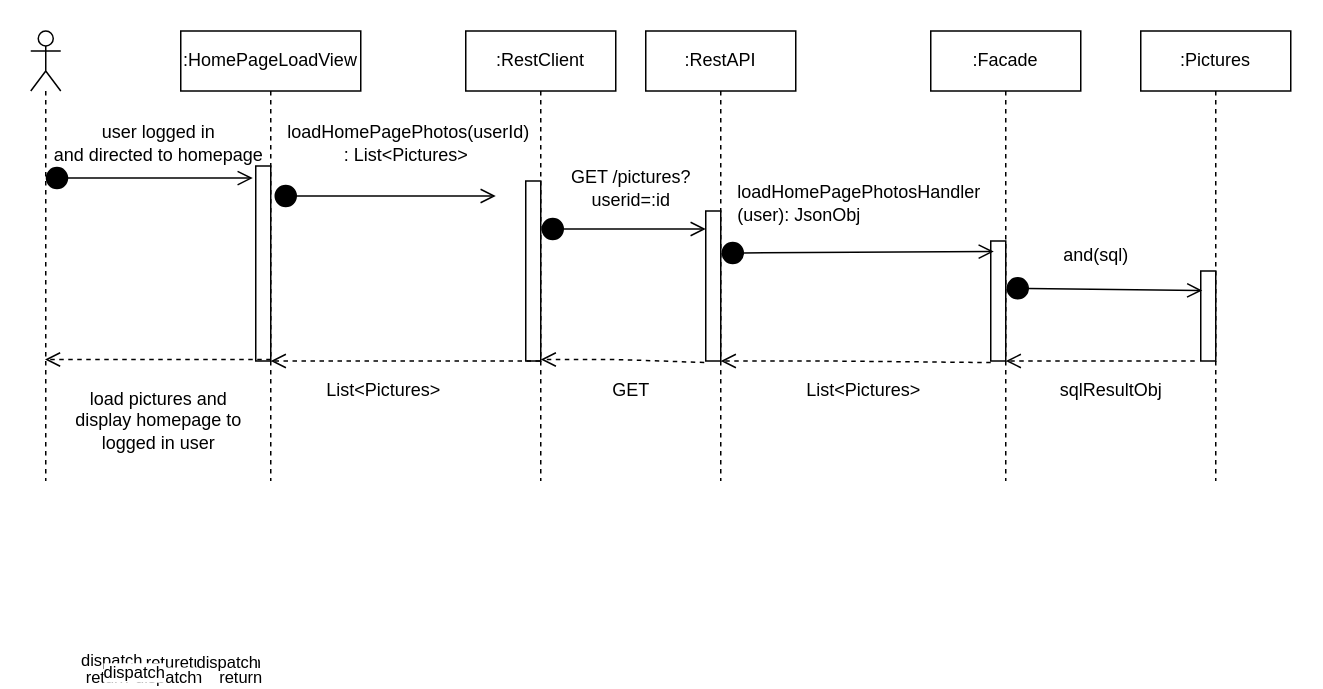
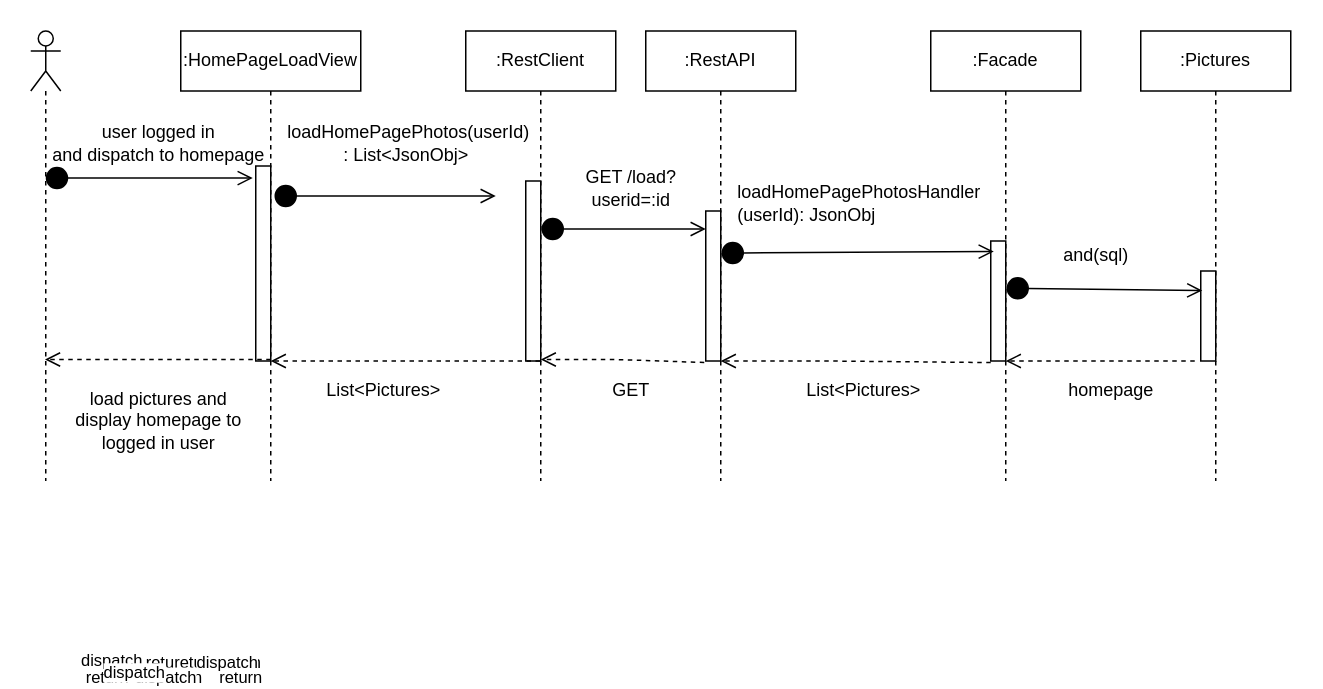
(159, 143) -> (159, 143)
(407, 143) -> (407, 143)
(632, 188) -> (632, 188)
(857, 203) -> (857, 203)
(1112, 391) -> (1112, 391)
